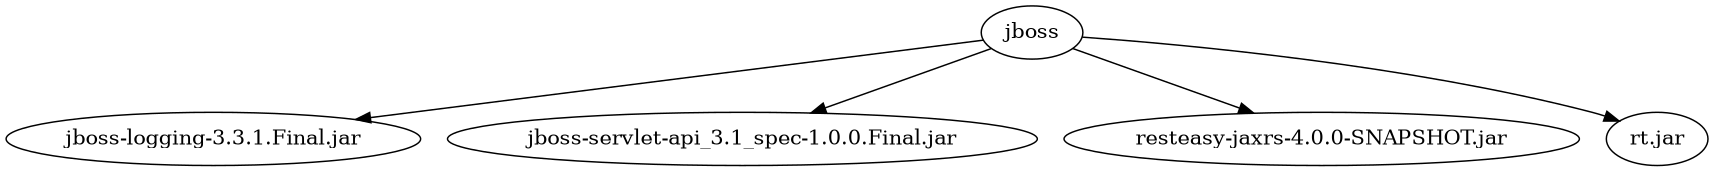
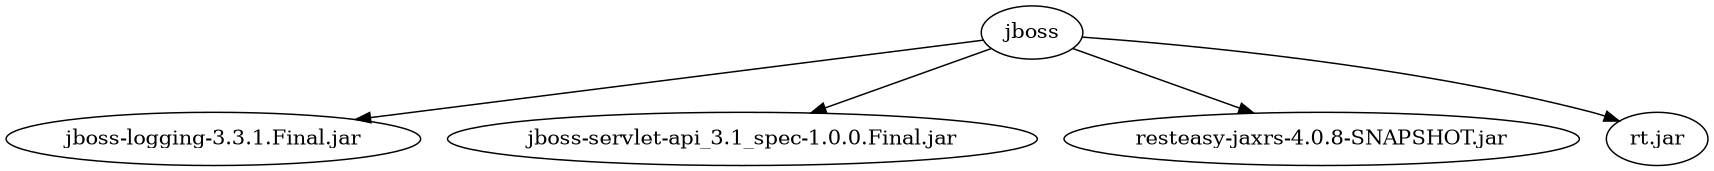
(1322, 139) -> (1322, 139)
